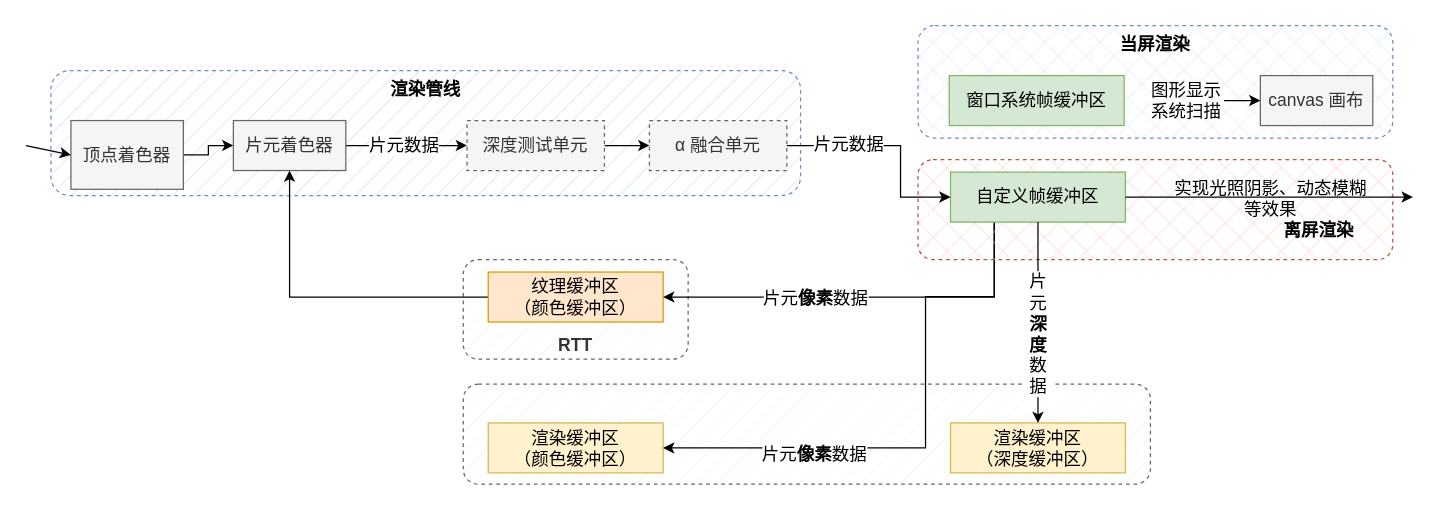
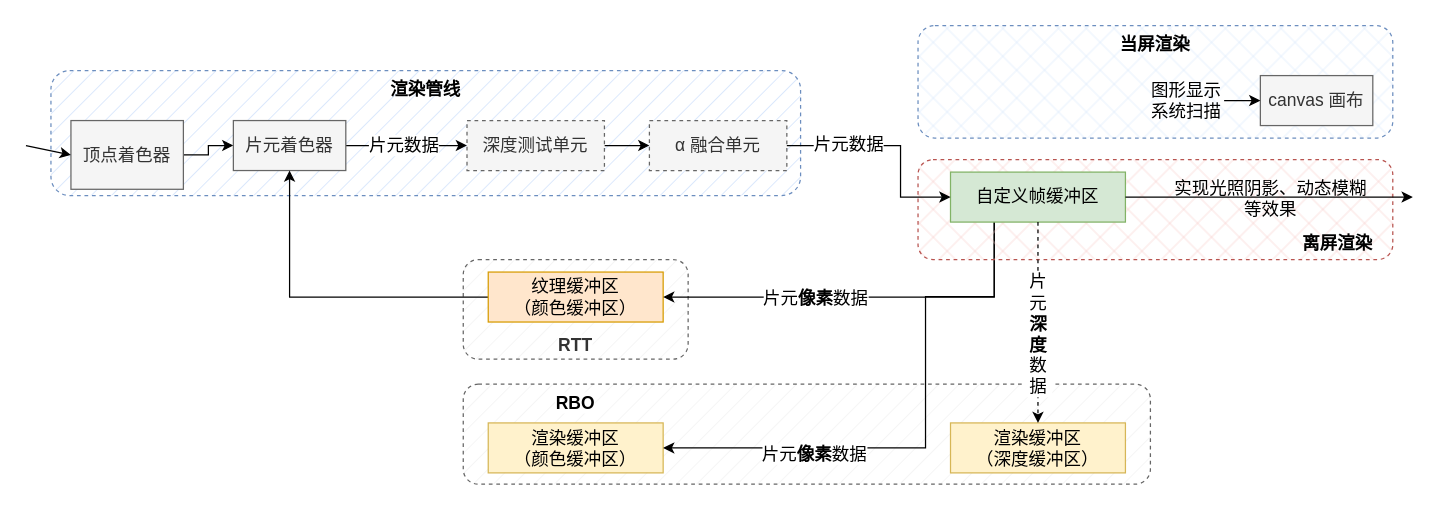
(1037, 101) -> none
(1319, 230) -> (1338, 243)
(1038, 246) -> (1038, 246)
none -> (576, 403)
